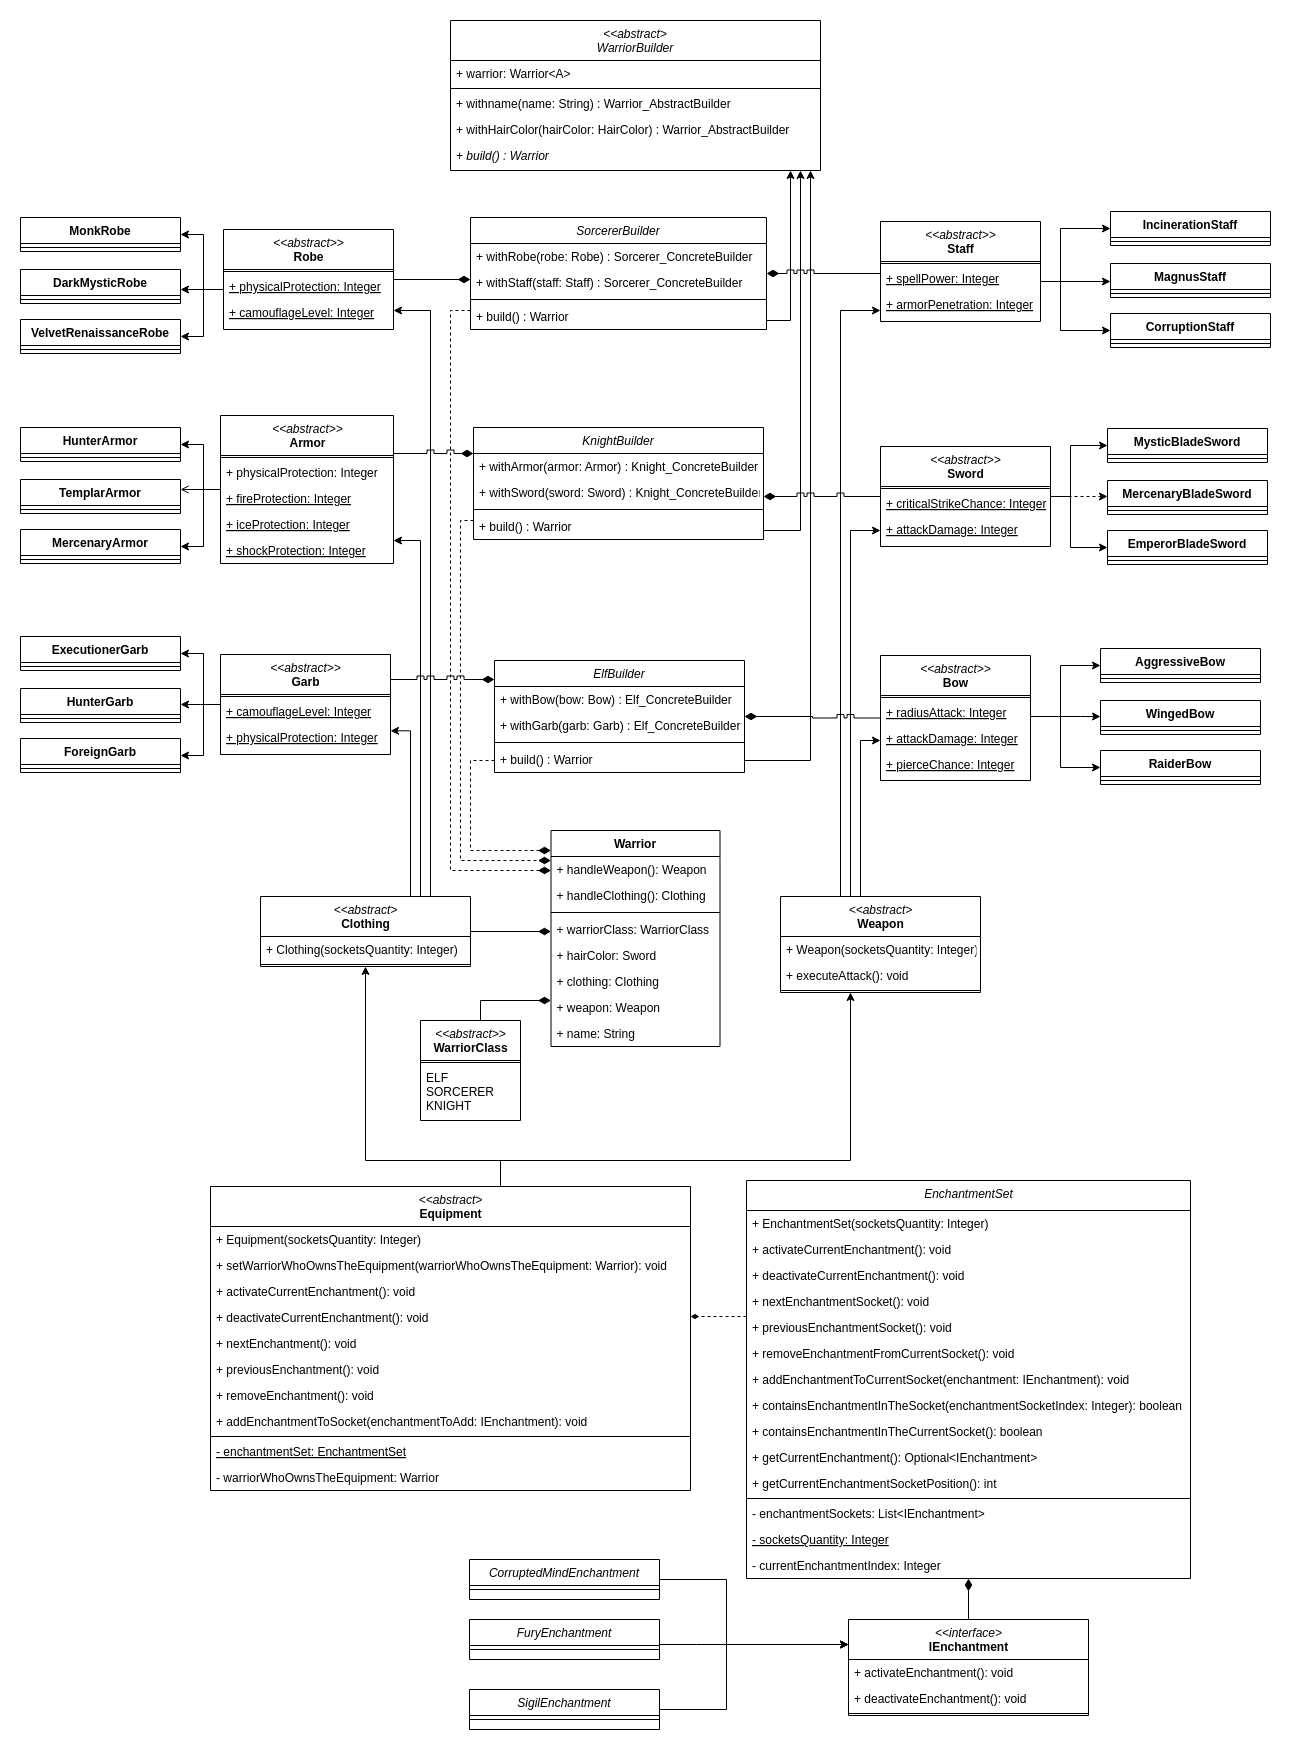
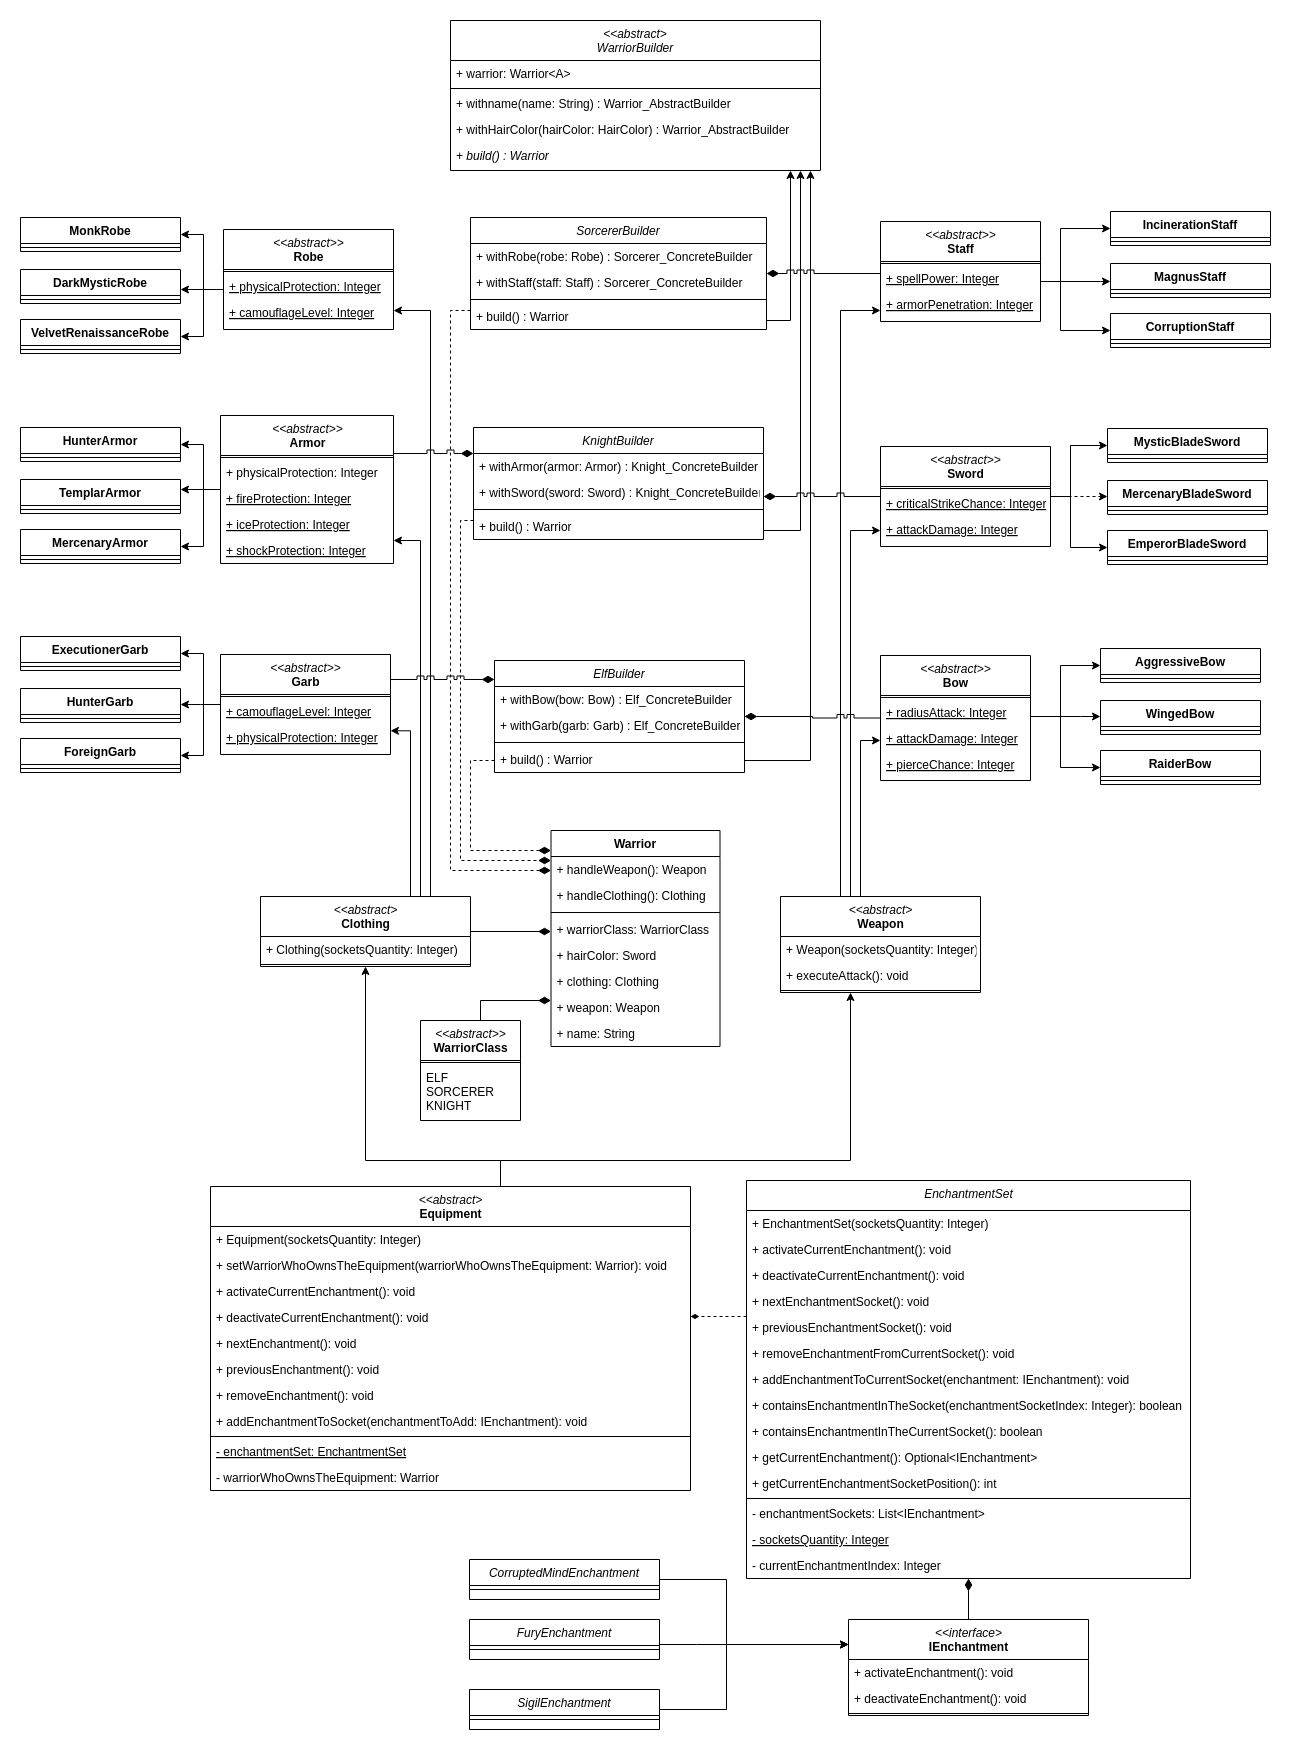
(427, 280) -> none
(187, 490) -> (189, 490)
